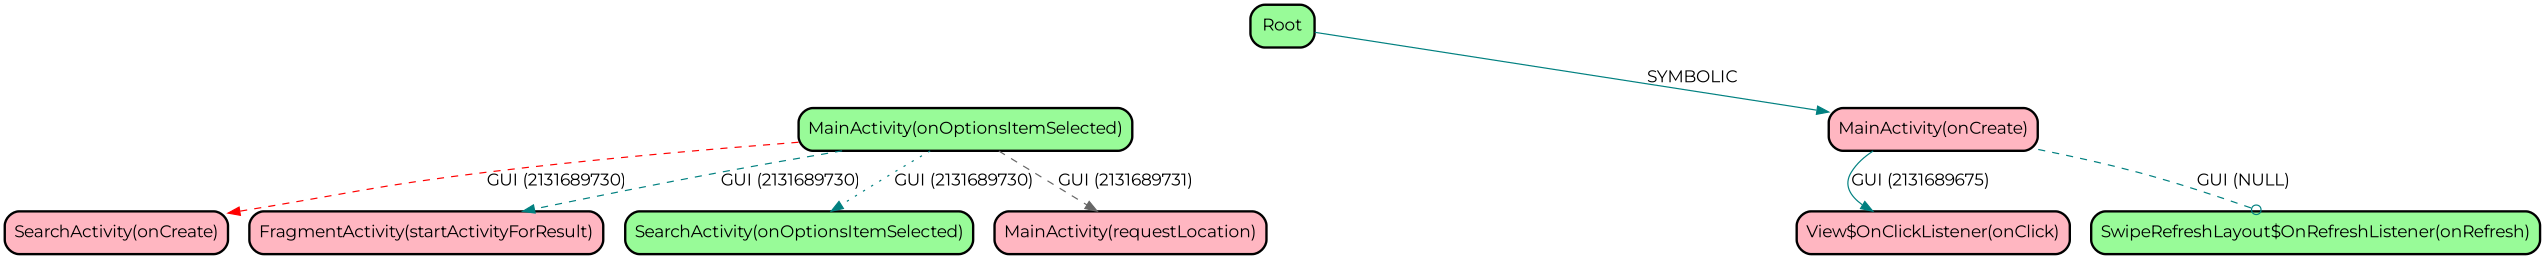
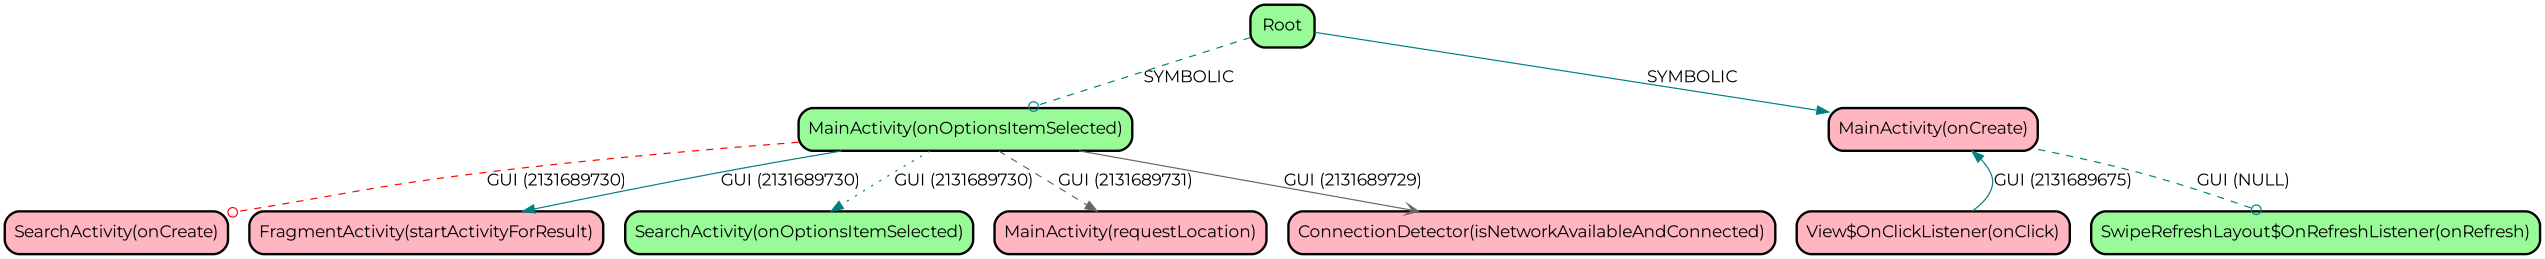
none -> (1144, 71)
(517, 169) -> (517, 169)
(1850, 176) -> (1992, 187)
(688, 178) -> (688, 178)
none -> (1532, 233)
